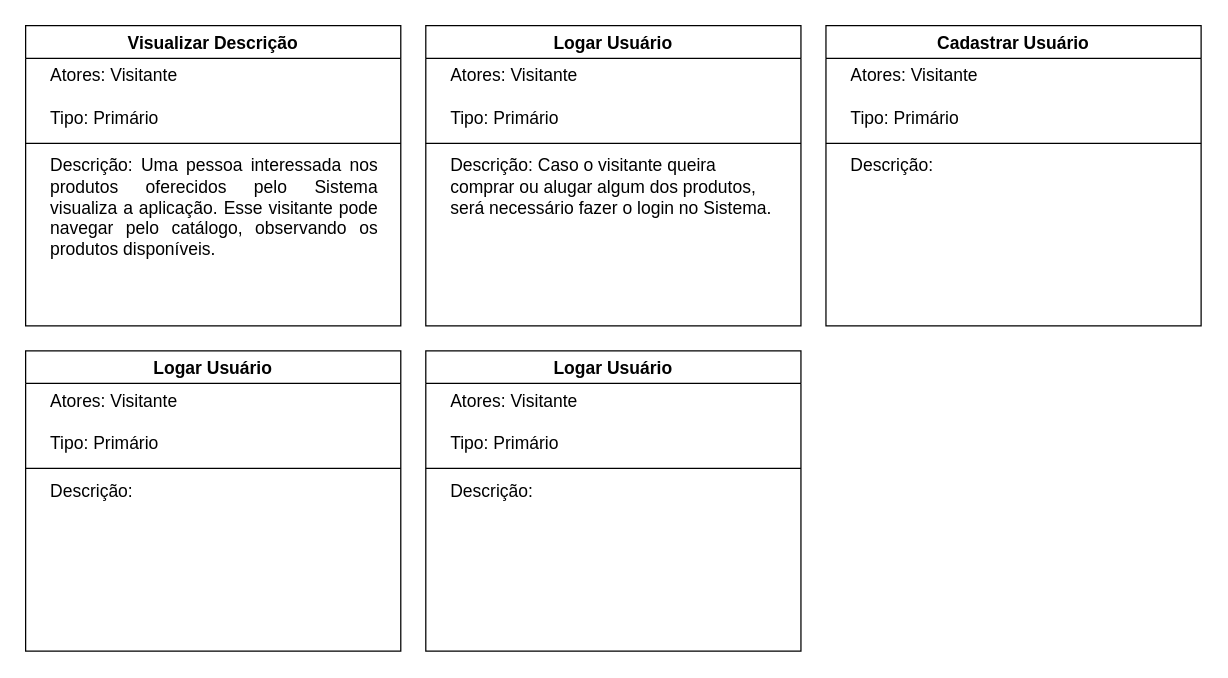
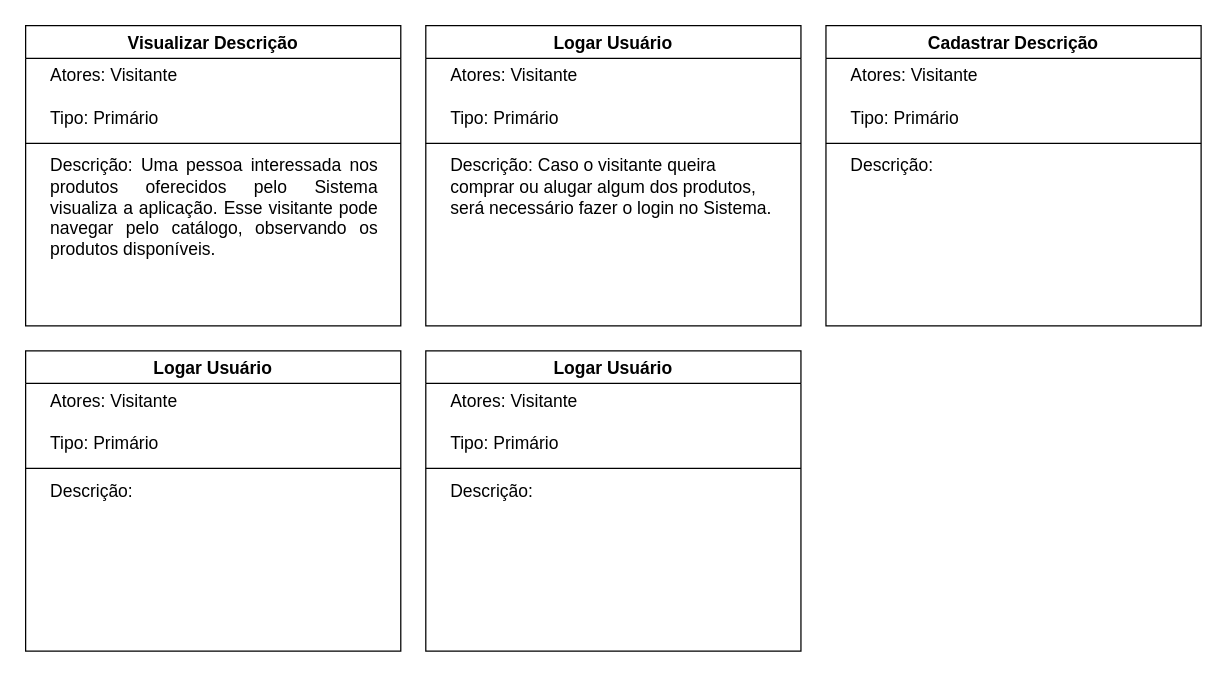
(1013, 44) -> (1013, 44)
